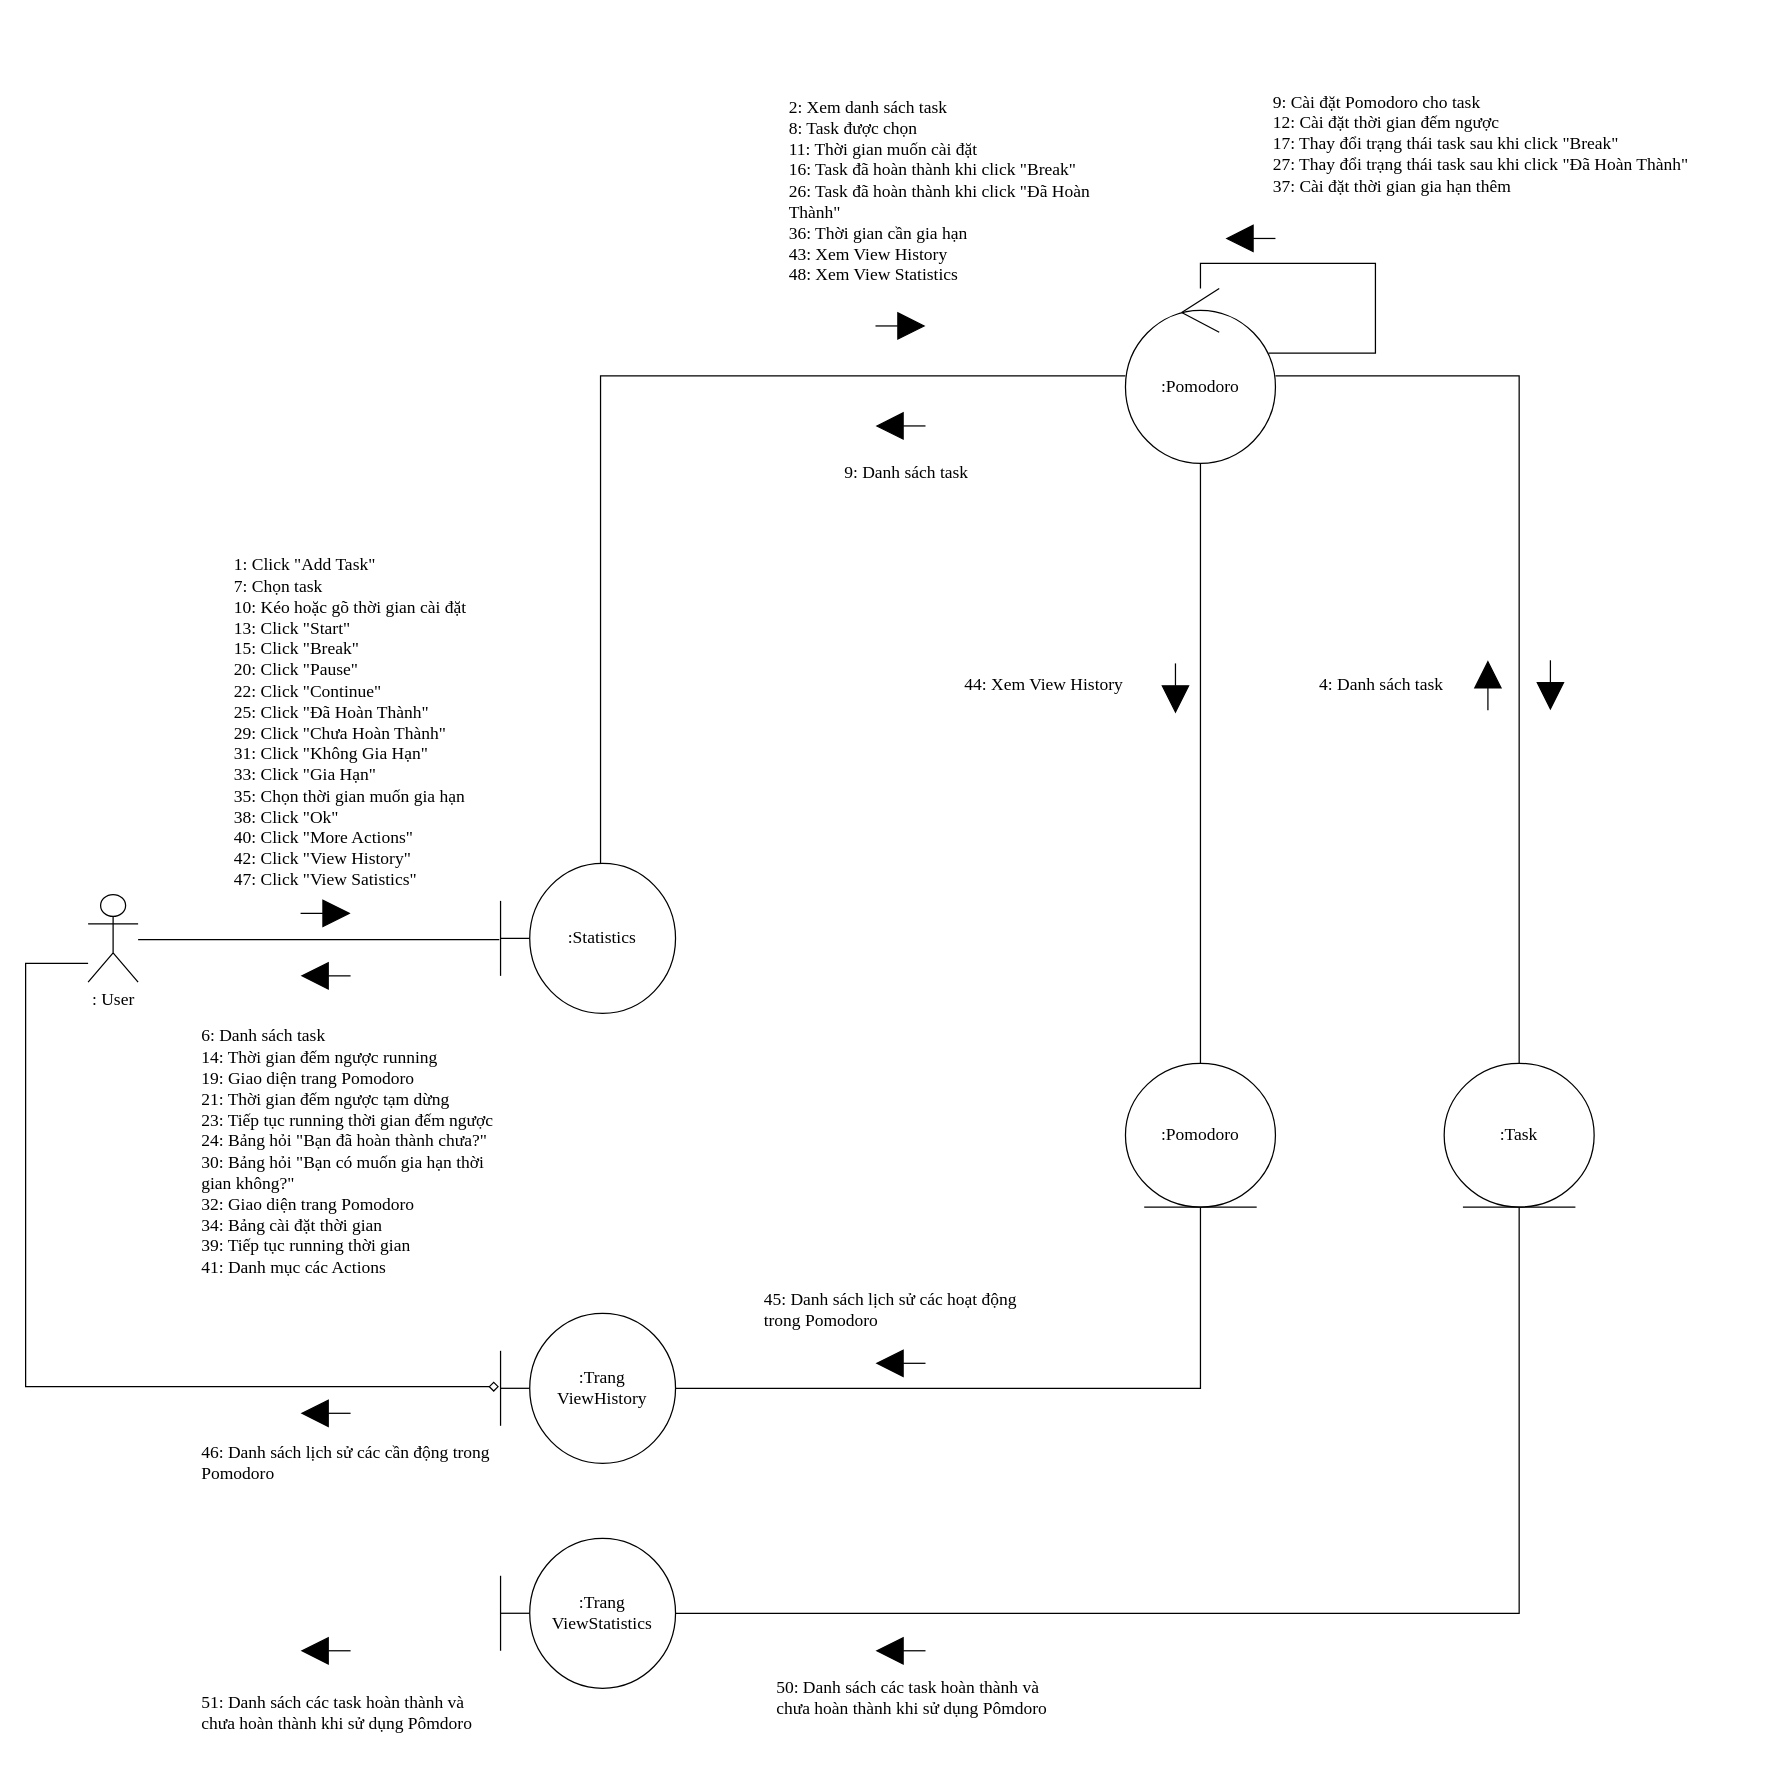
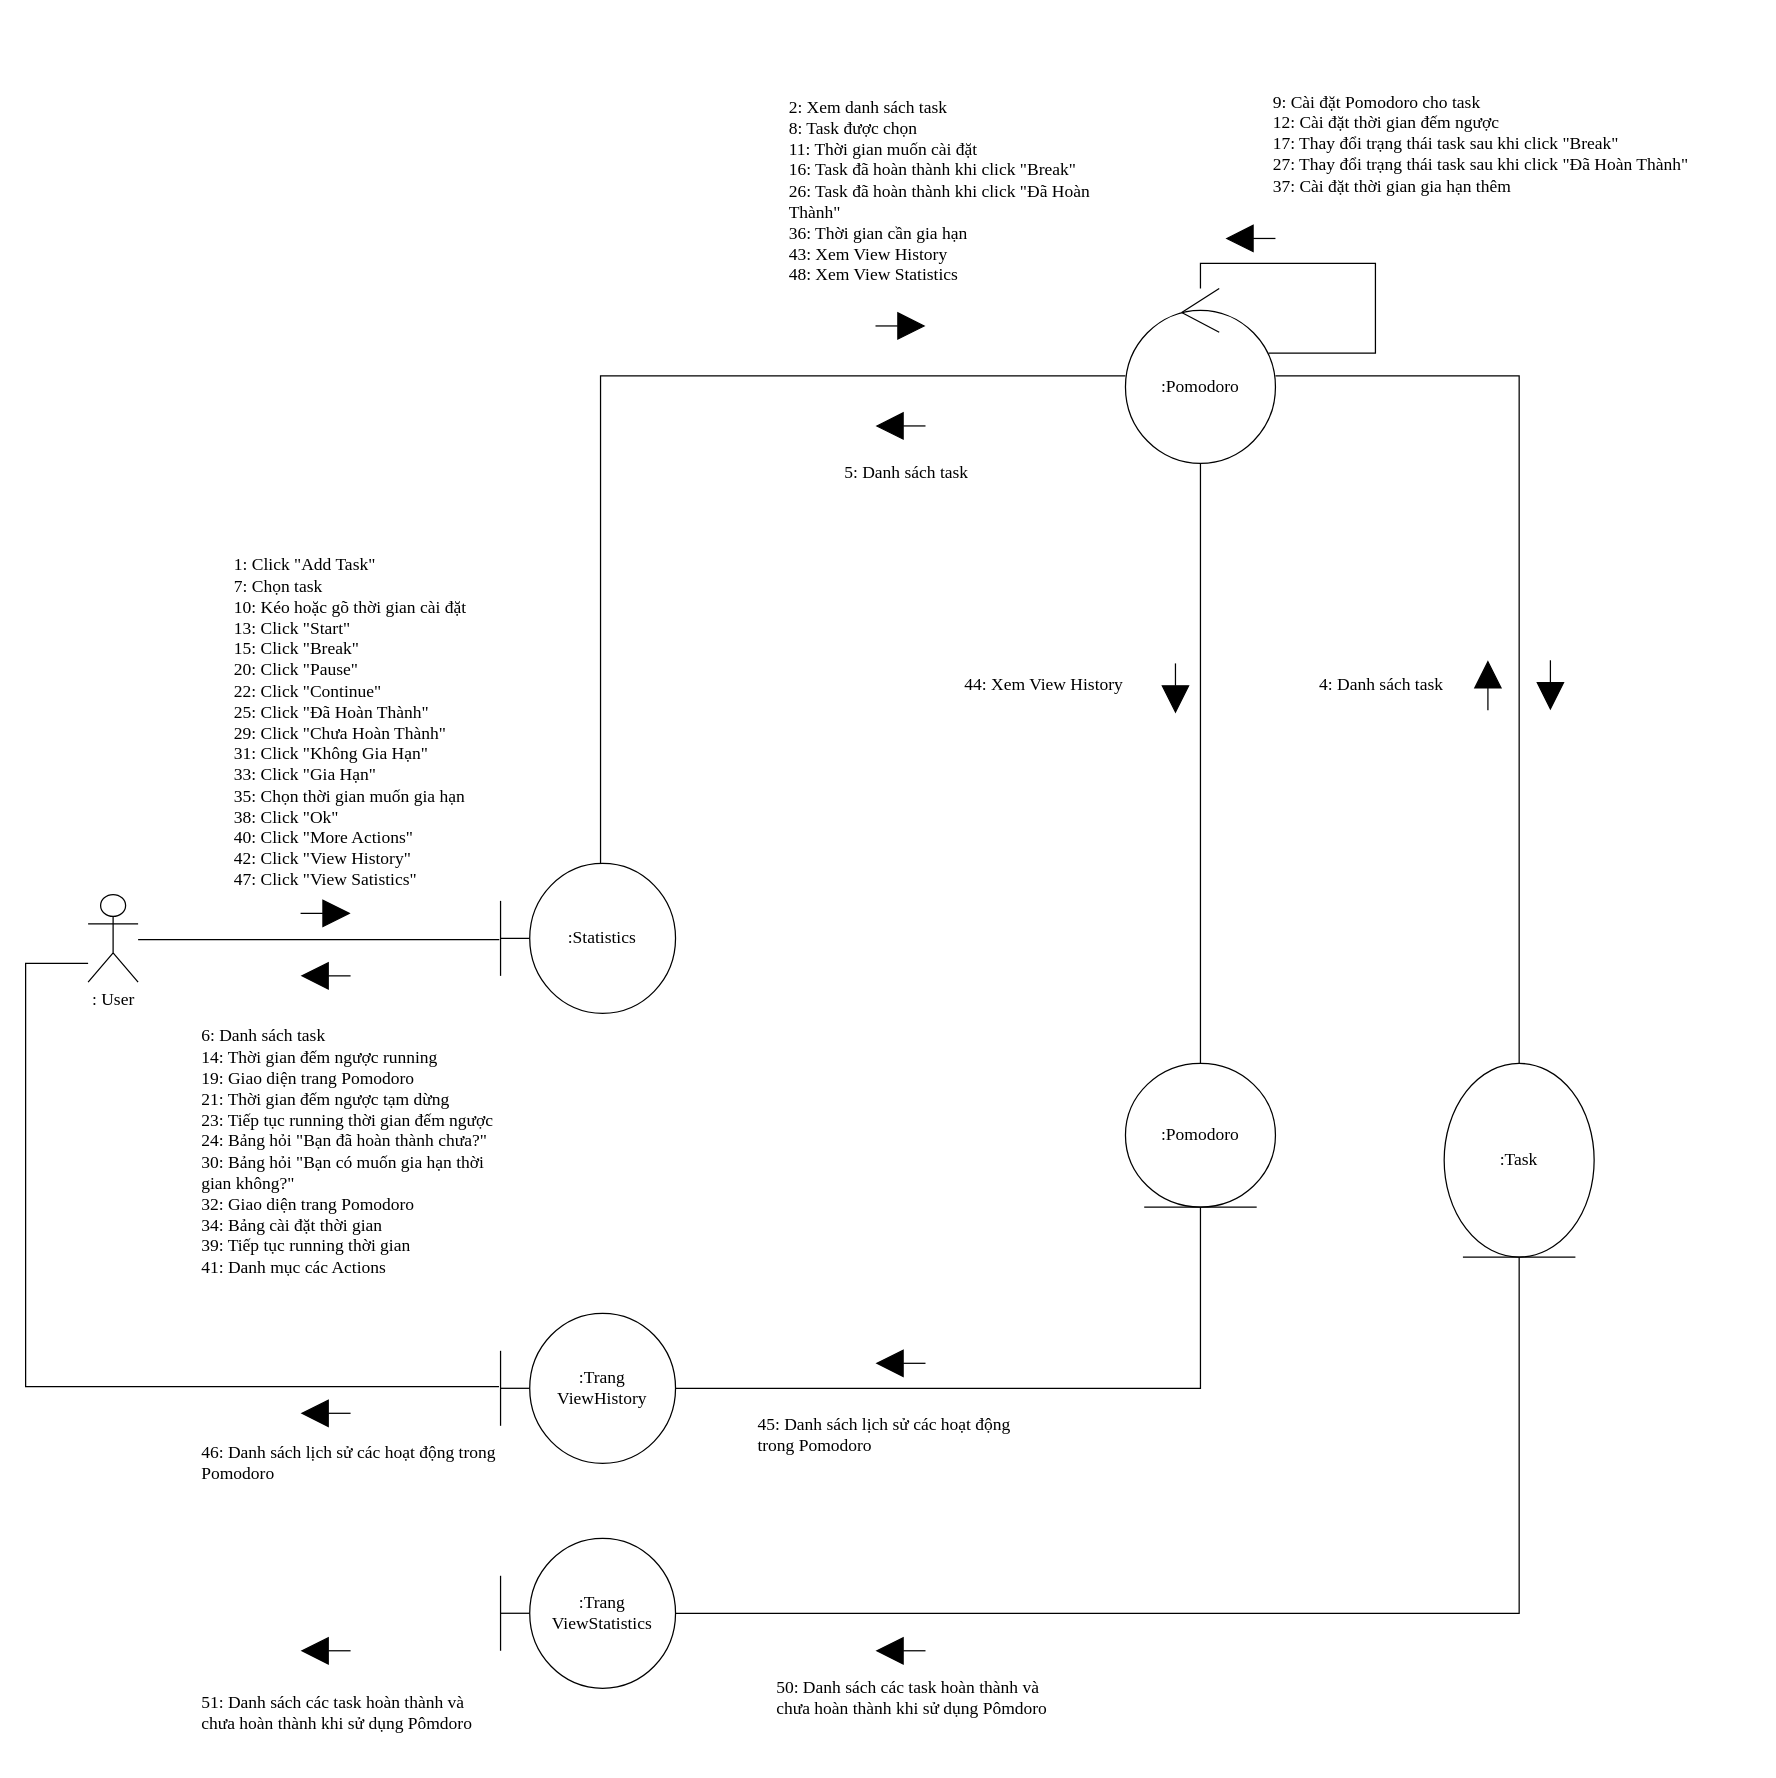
(907, 473) -> (907, 473)
(1519, 1135) -> (1519, 1160)
(907, 1310) -> (901, 1435)
(488, 1386) -> (492, 1386)
(351, 1463) -> (351, 1463)
